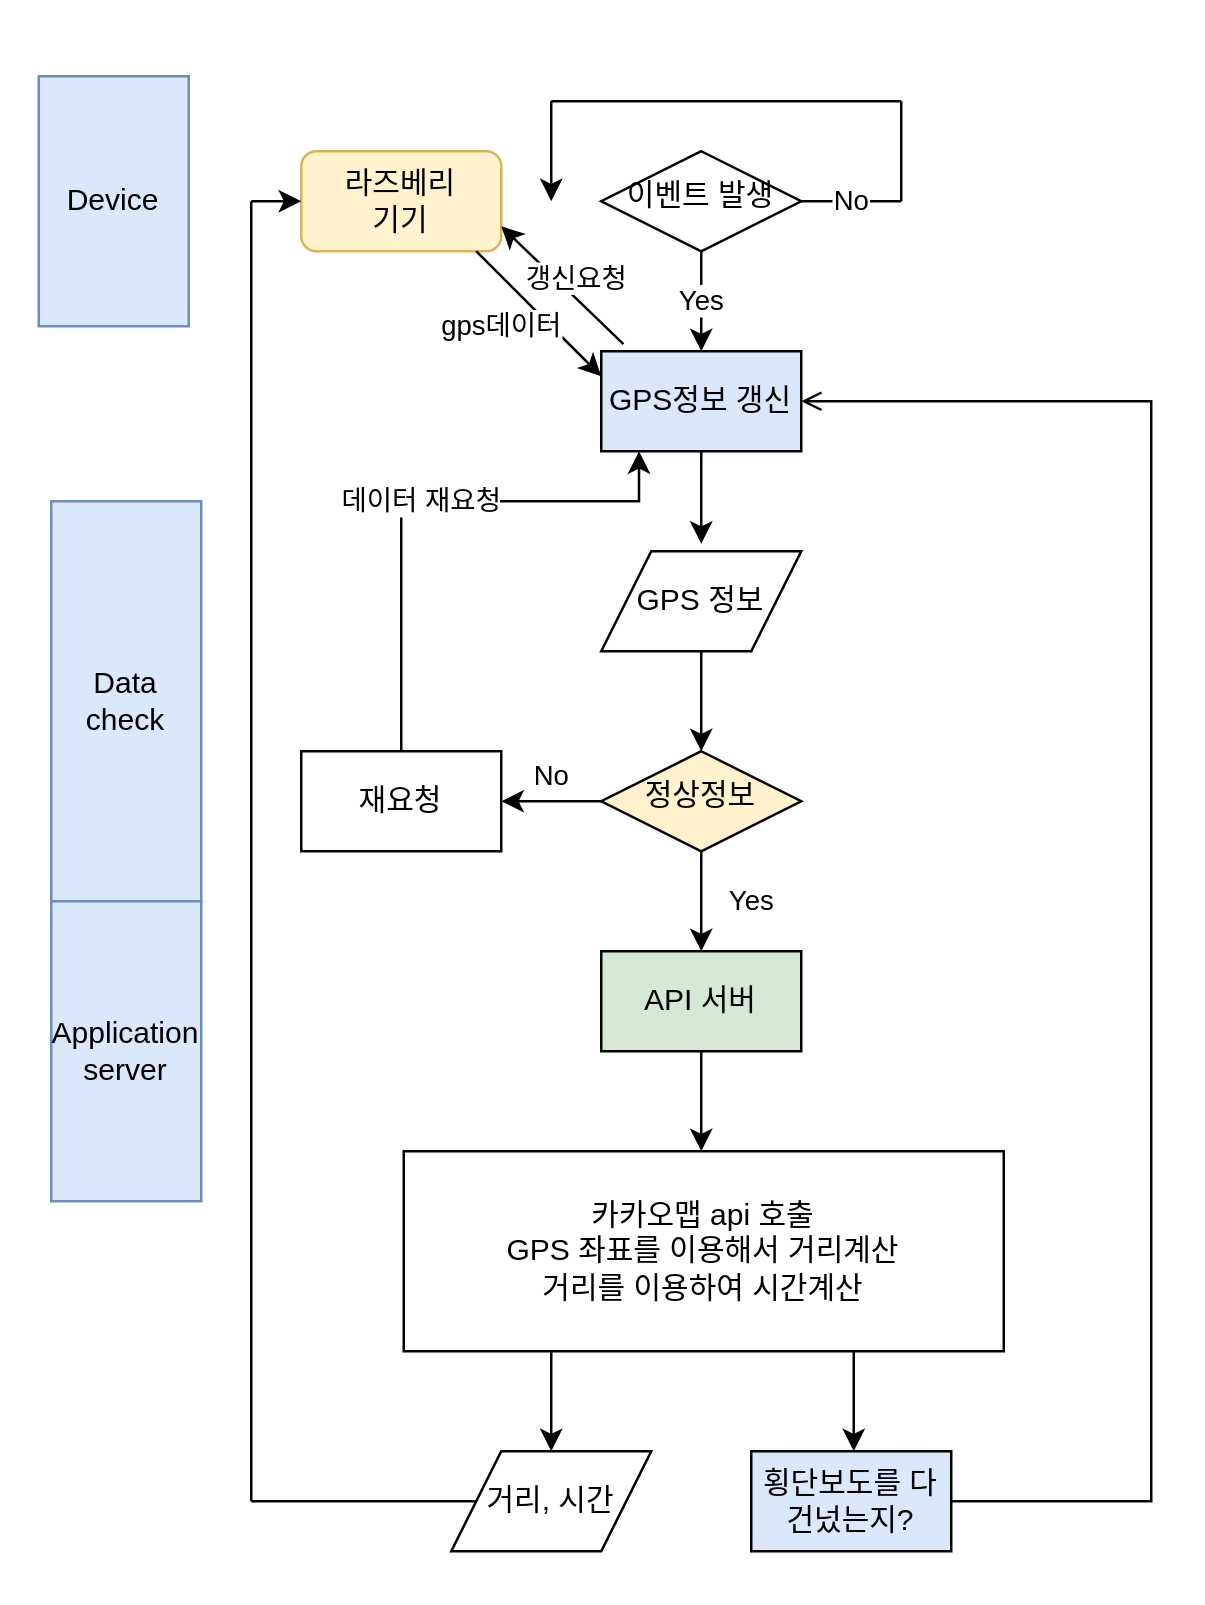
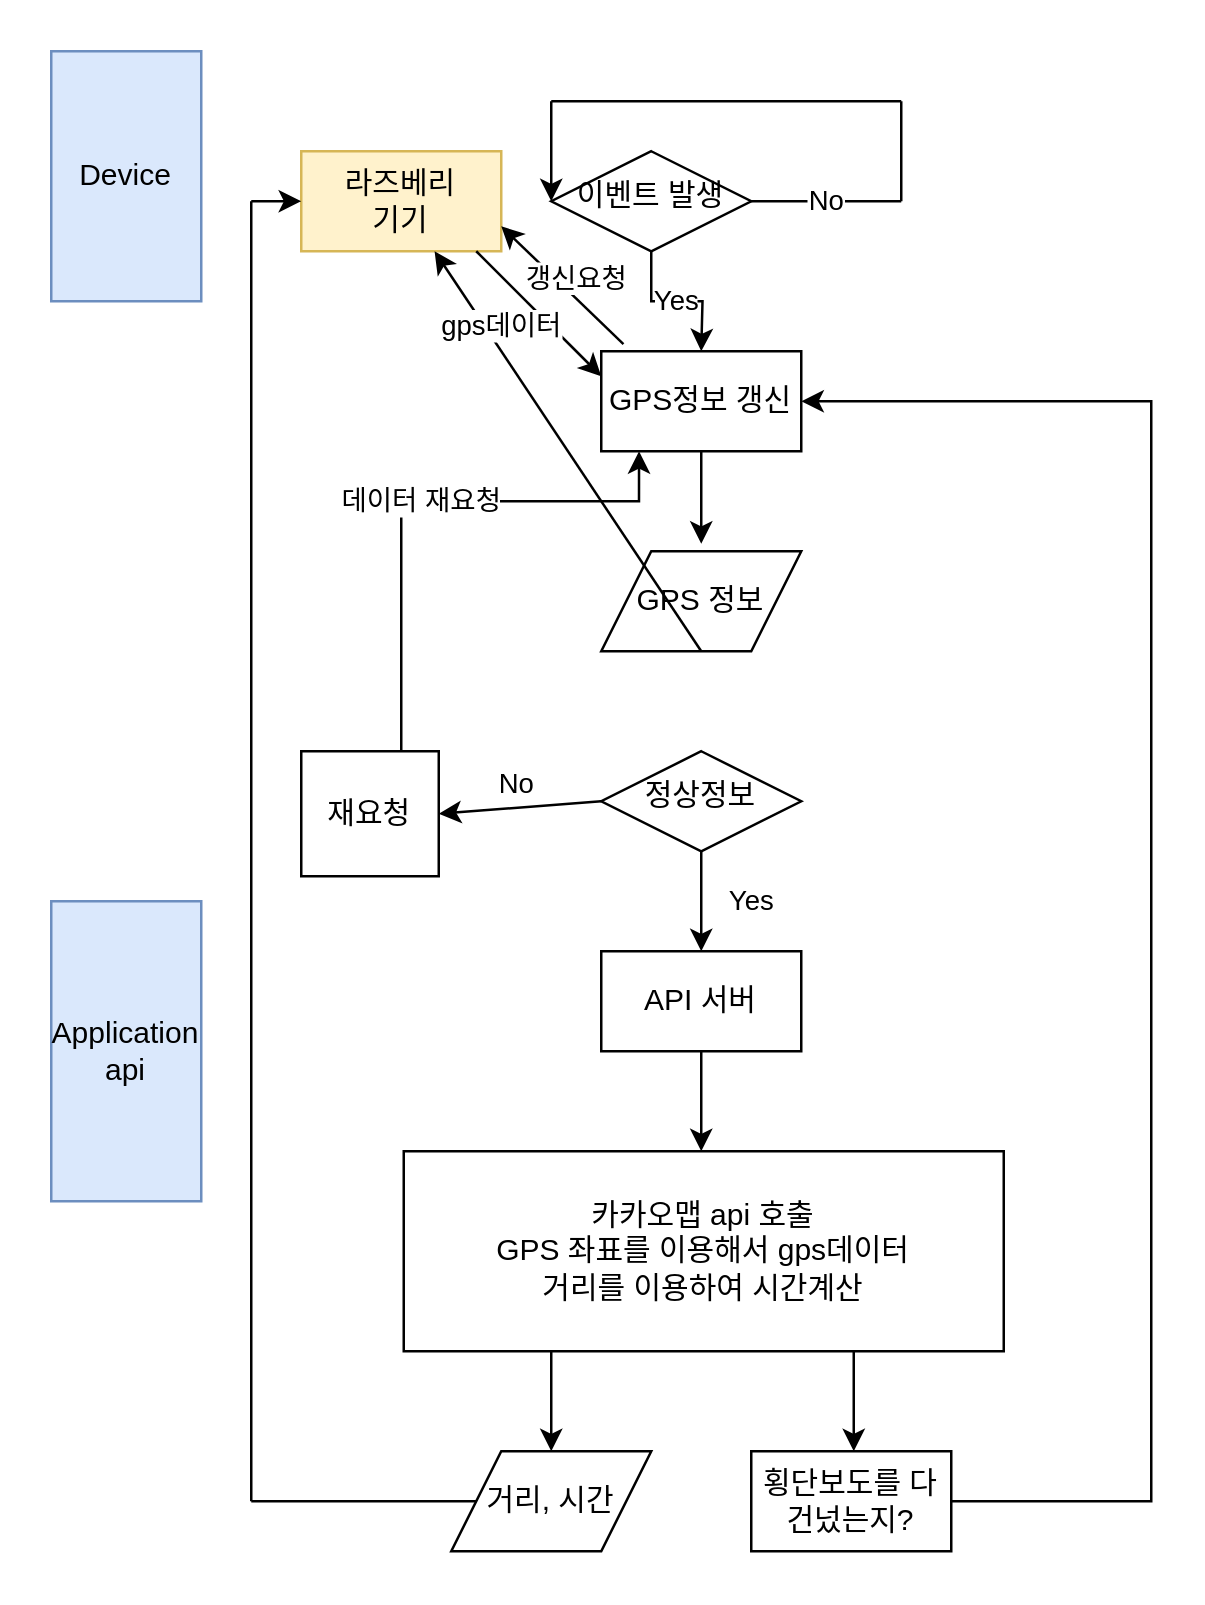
(114, 201) -> (126, 176)
(401, 201) -> (401, 201)
(701, 201) -> (651, 201)
(701, 401) -> (701, 401)
(815, 401) -> (819, 401)
(701, 693) -> (547, 420)
(126, 701) -> none
(401, 801) -> (370, 814)
(701, 801) -> (701, 801)
(701, 1001) -> (701, 1001)
(126, 1051) -> (126, 1051)
(704, 1251) -> (704, 1251)
(851, 1501) -> (851, 1501)
